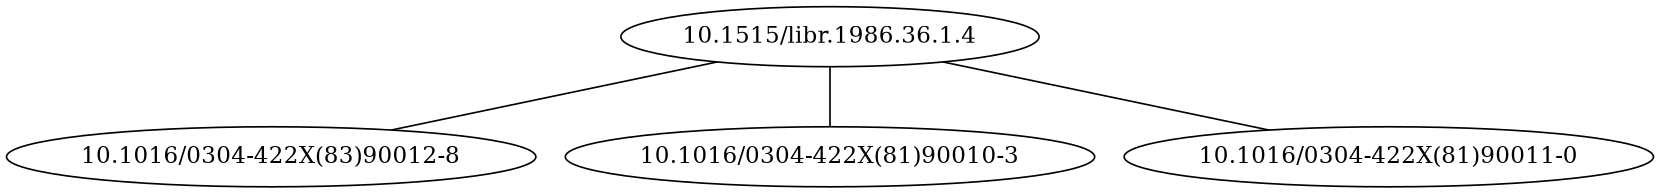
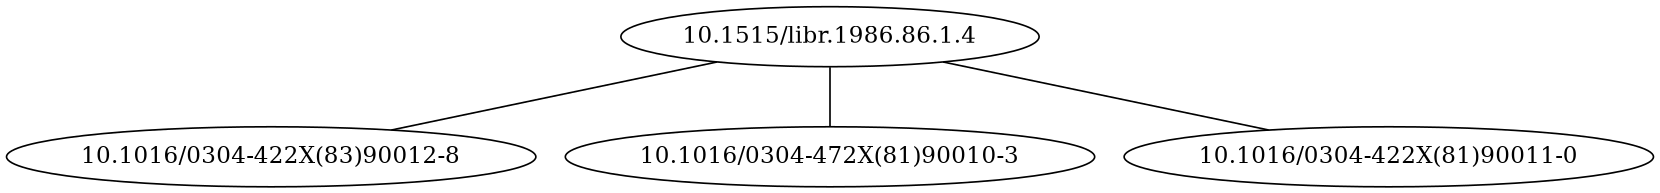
(830, 37) -> (830, 37)
(830, 157) -> (830, 157)
